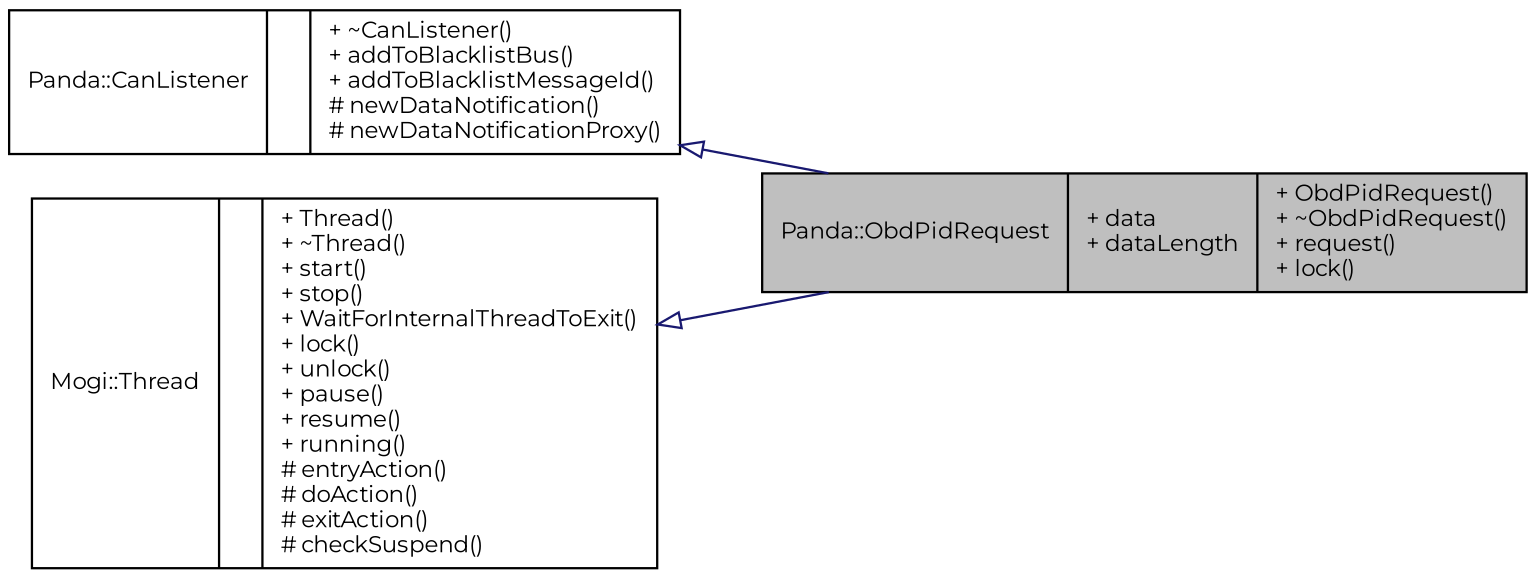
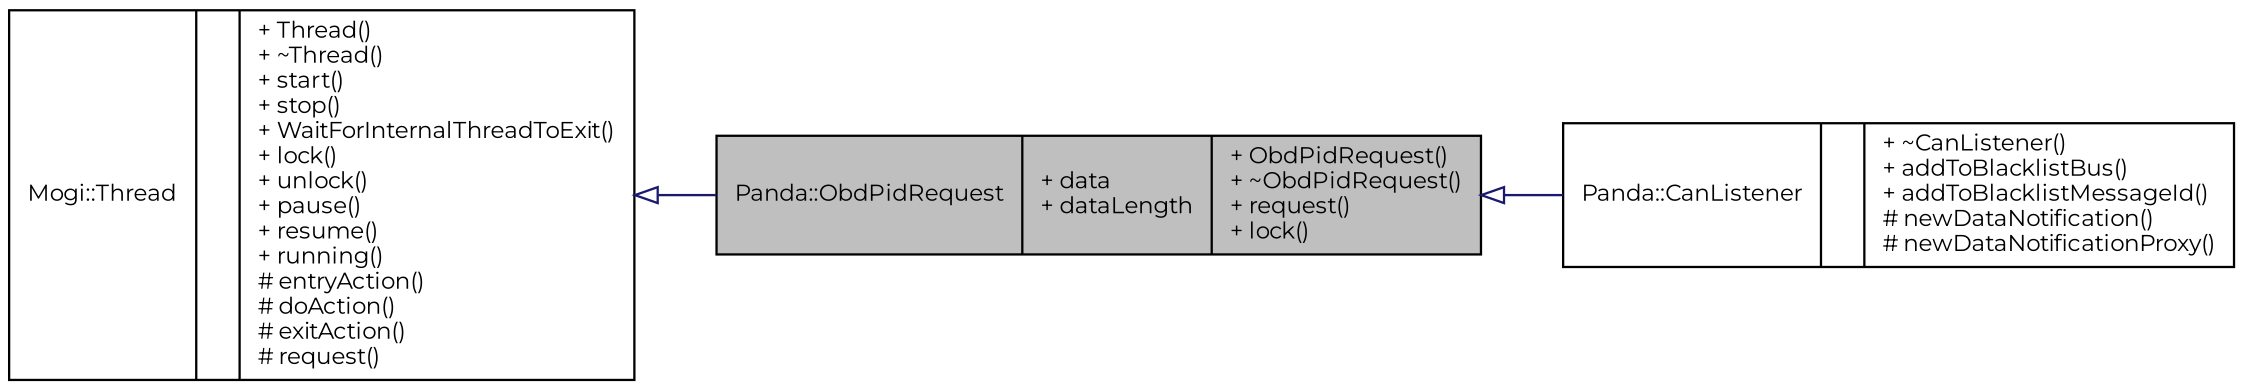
(766, 161) -> (1534, 195)
(382, 545) -> (319, 357)
